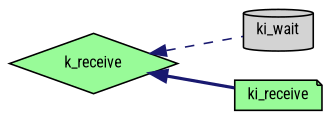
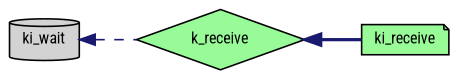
(205, 43) -> (116, 40)
